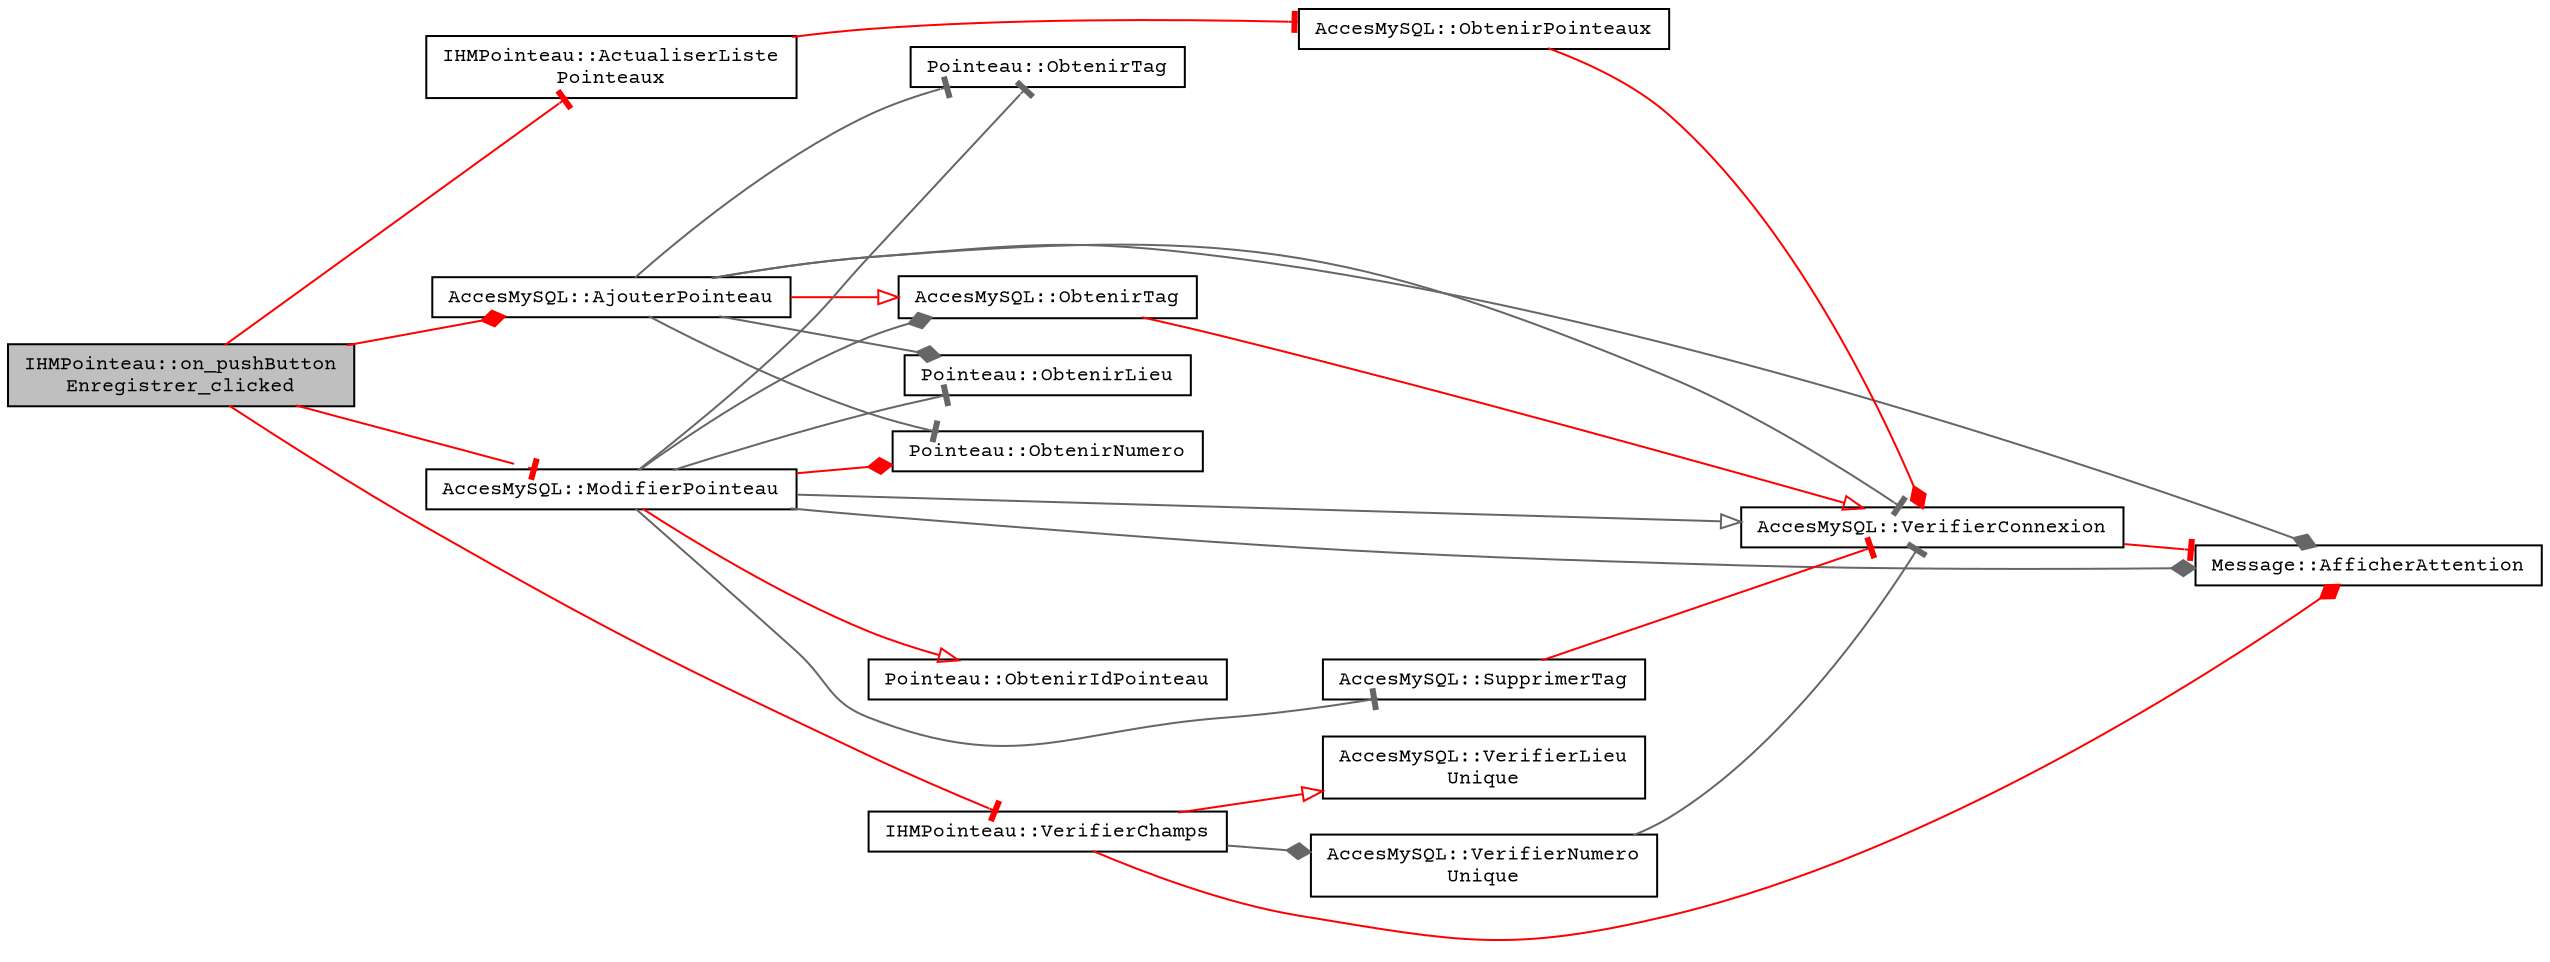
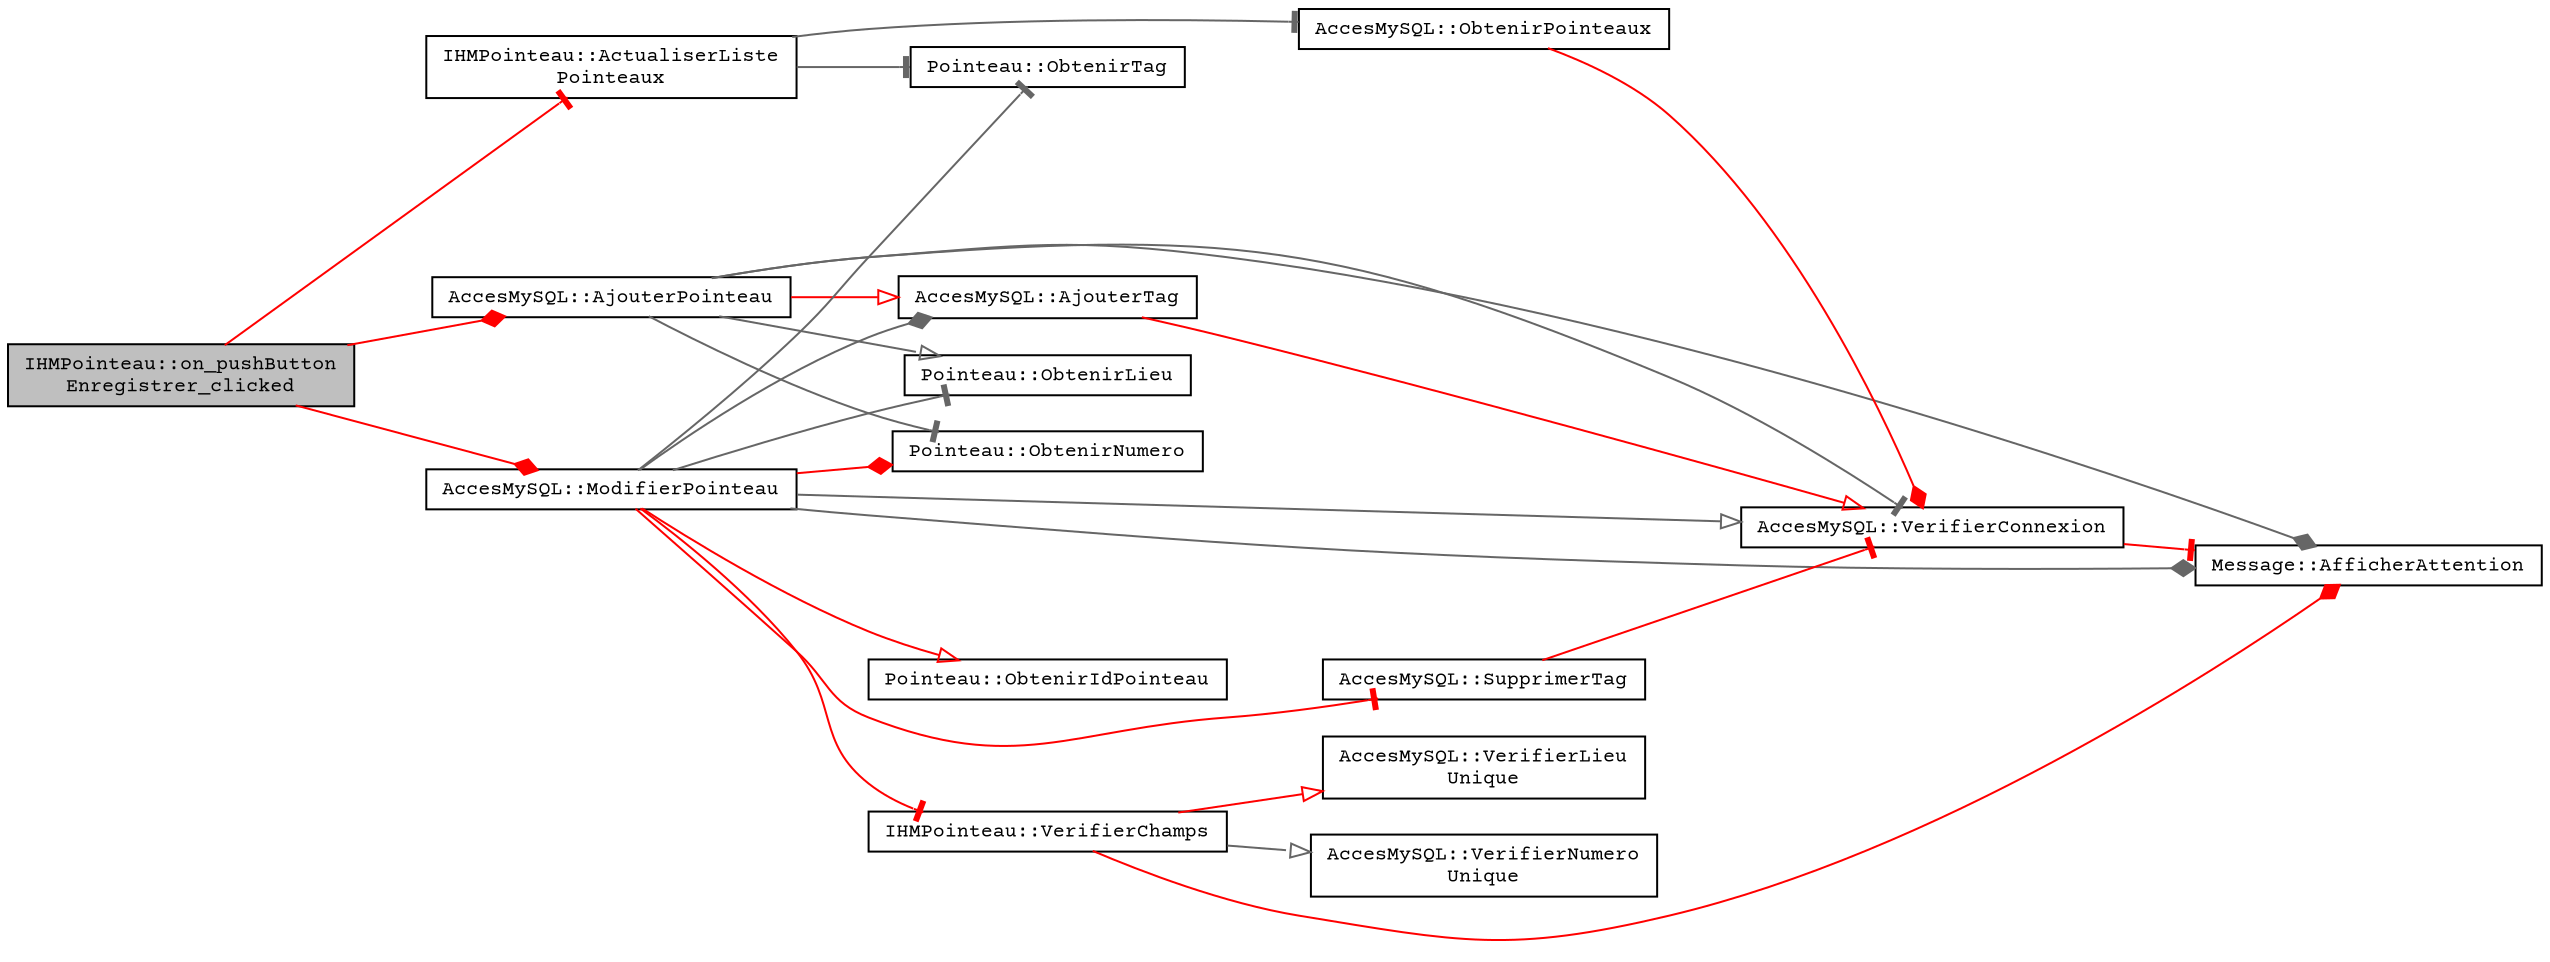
(1040, 21) -> (1040, 21)
(778, 167) -> (848, 67)
(1048, 297) -> (1048, 297)
(818, 334) -> (818, 334)
(405, 435) -> (405, 435)
(600, 624) -> (823, 703)
(1792, 714) -> none
(961, 743) -> (961, 743)
(1257, 848) -> (1257, 848)
